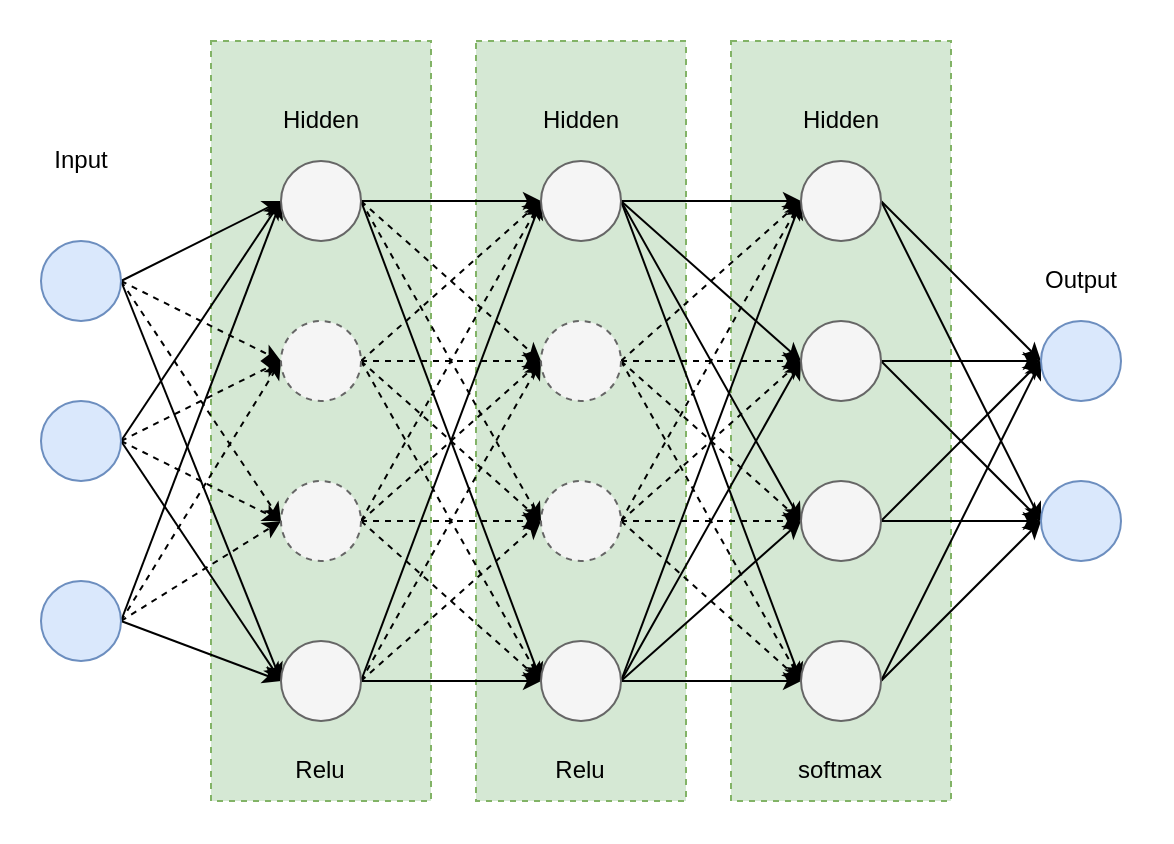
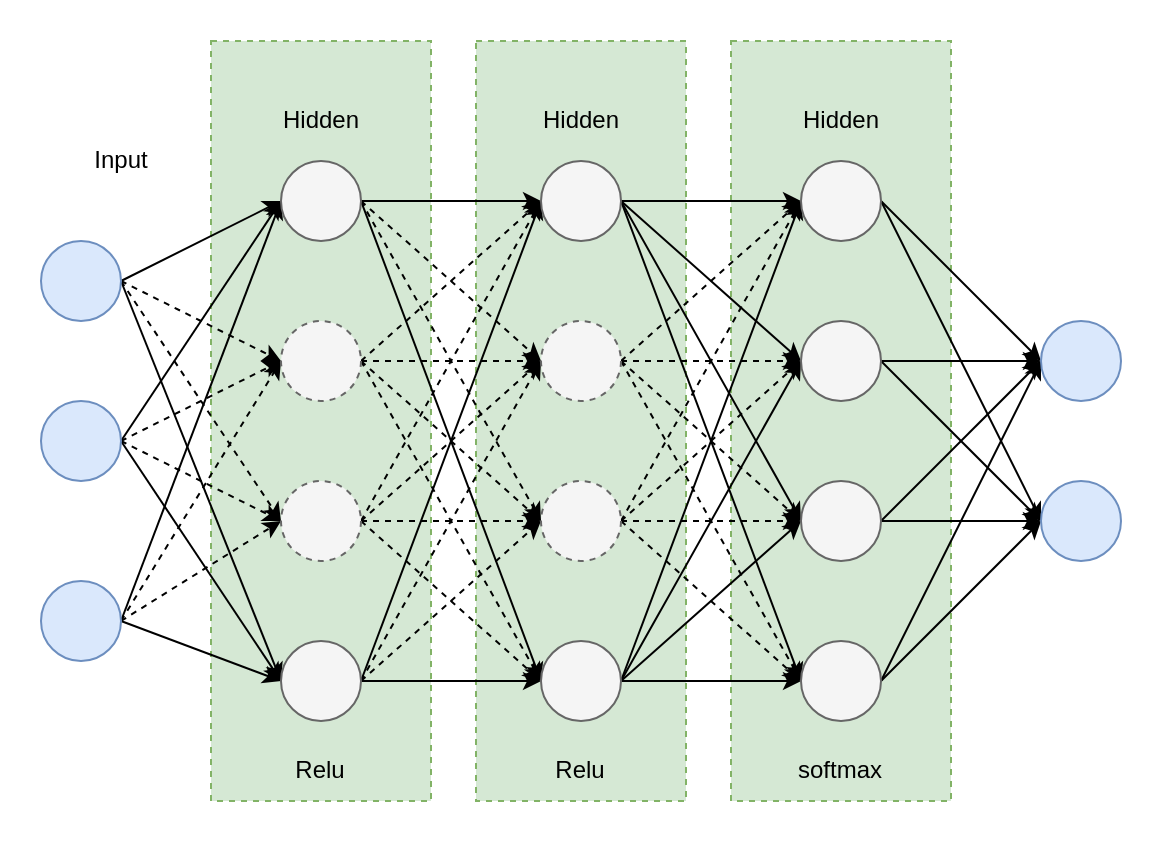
(81, 161) -> (121, 161)
(1081, 281) -> none
